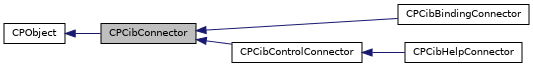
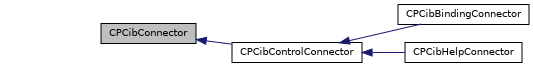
(302, 24) -> (385, 32)
(34, 34) -> none
